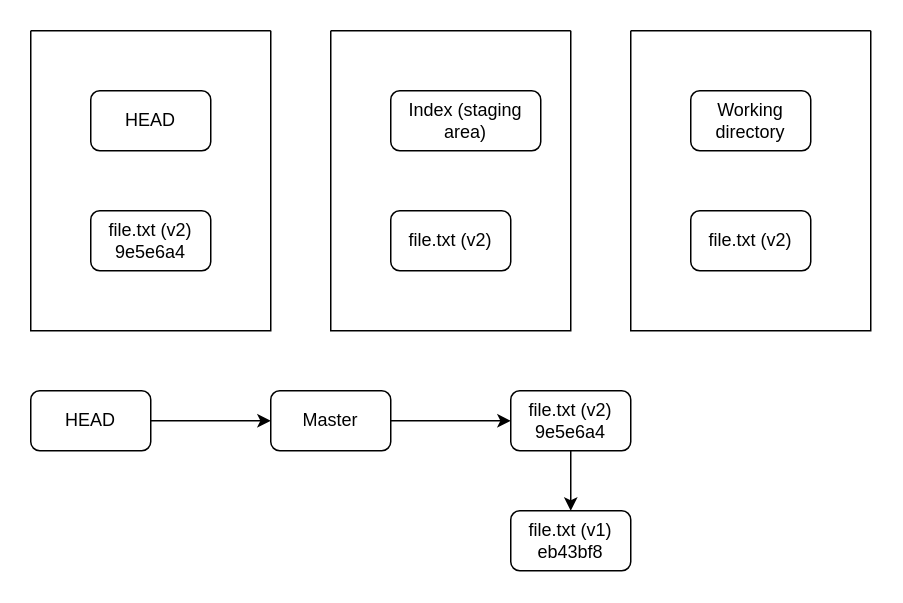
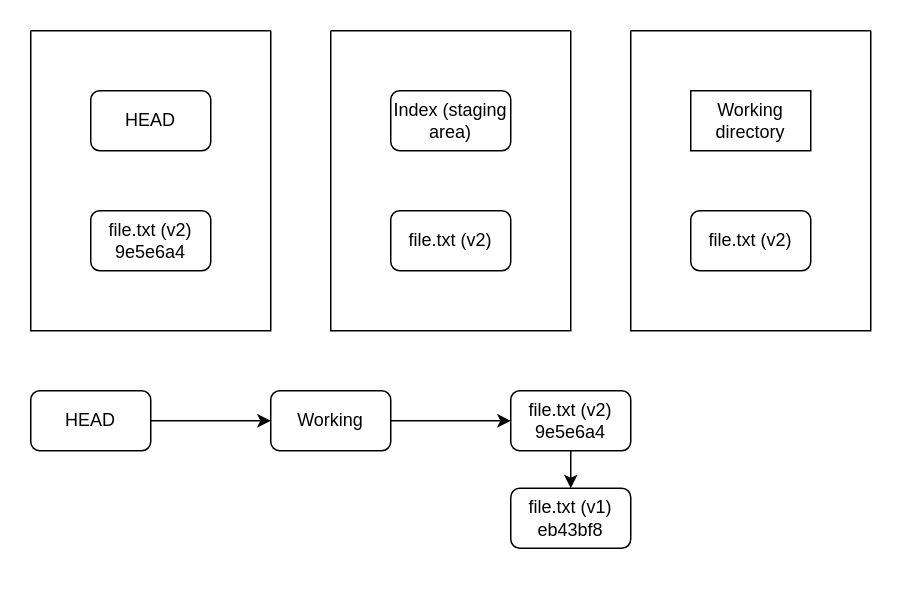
(466, 121) -> (451, 121)
(751, 121) -> (751, 121)
(331, 421) -> (331, 421)
(571, 541) -> (571, 518)
